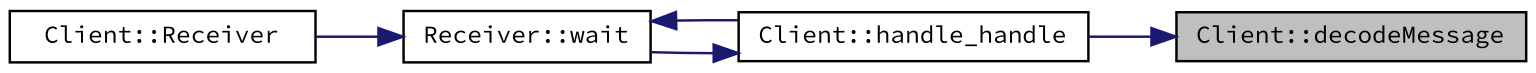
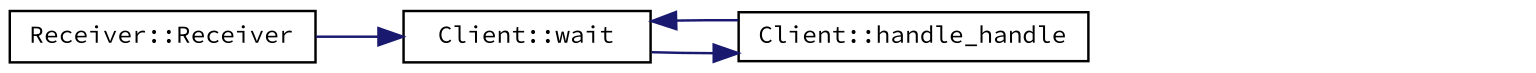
(163, 37) -> (163, 37)
(527, 37) -> (527, 37)
(1351, 37) -> none
